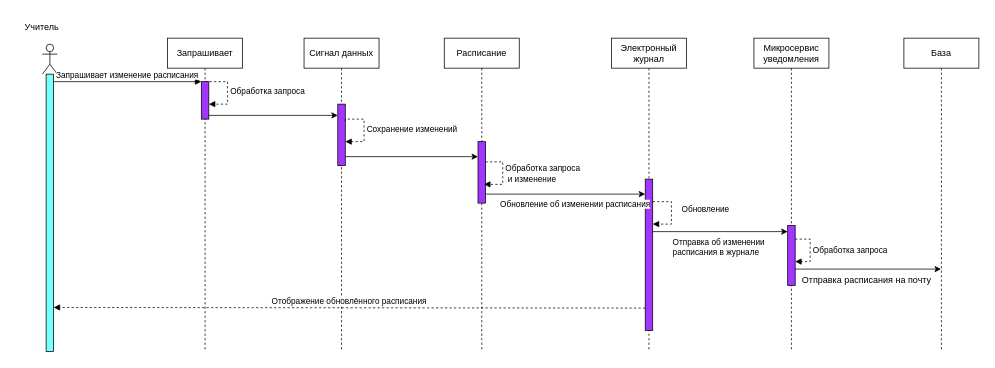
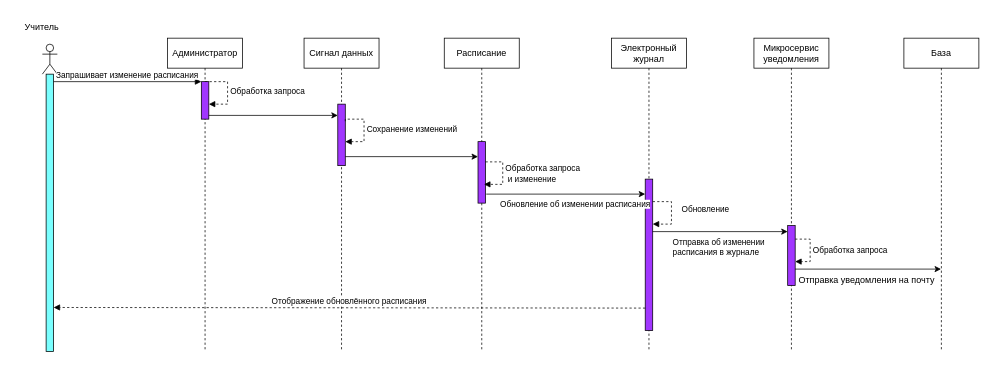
(205, 53) -> (205, 53)
(867, 280) -> (867, 280)
